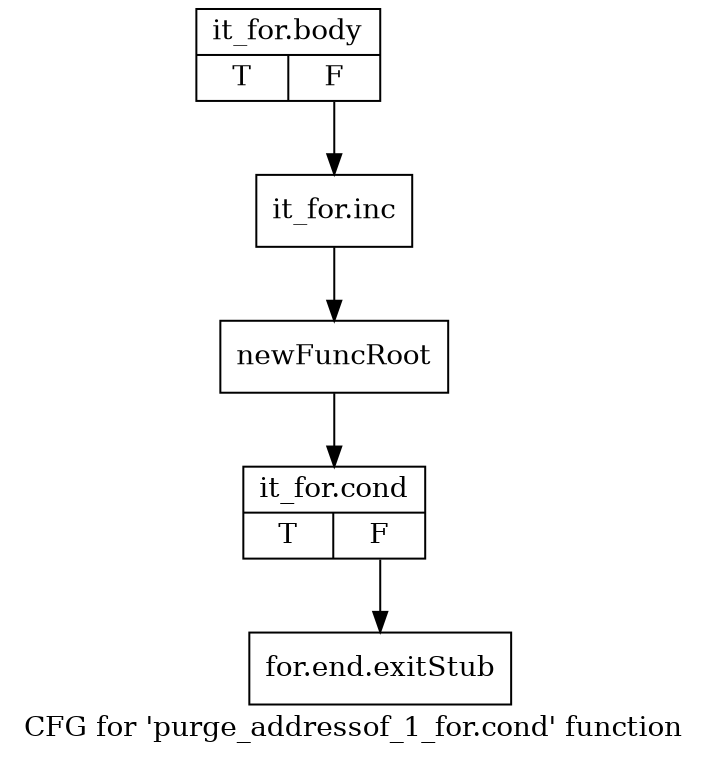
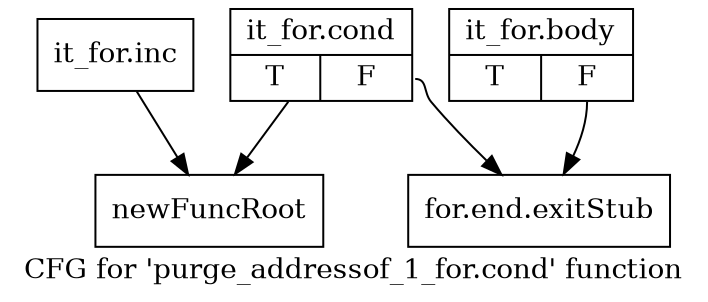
(334, 128) -> (583, 130)
(334, 420) -> (268, 130)
